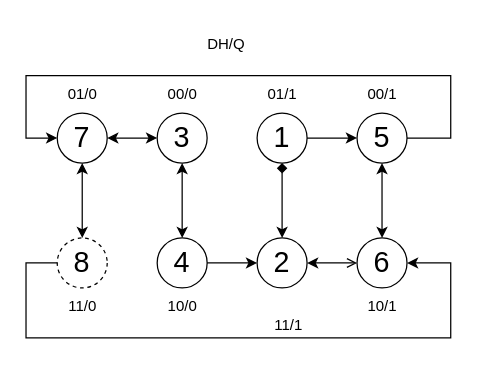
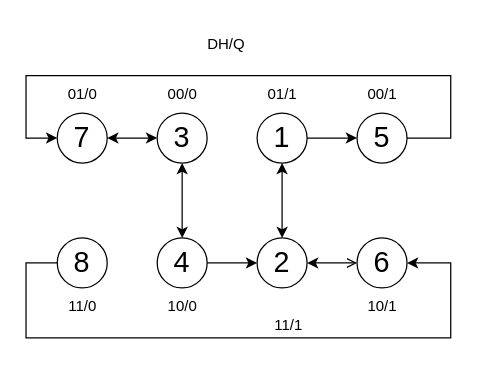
(282, 174) -> (282, 173)
(82, 201) -> none
(382, 201) -> none
(82, 263) -> (82, 263)
